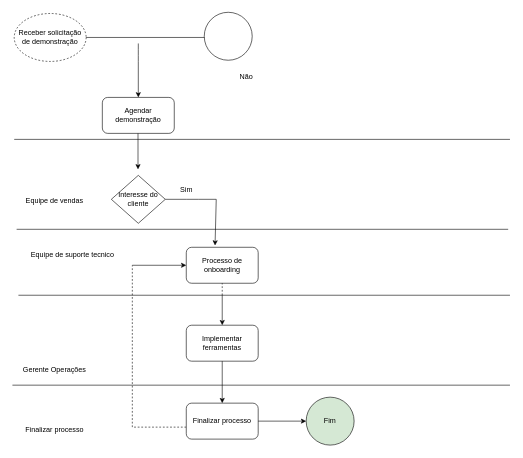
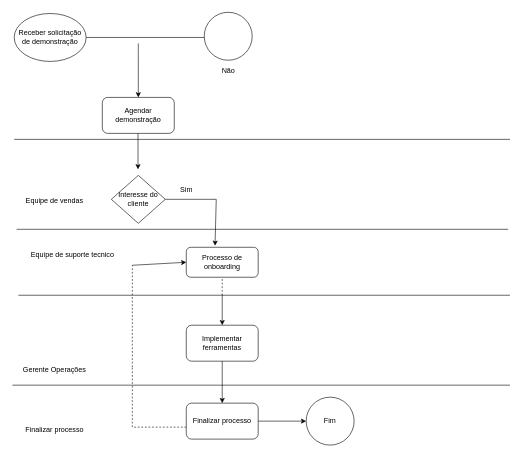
(50, 38) -> (50, 38)
(246, 77) -> (228, 71)
(222, 266) -> (222, 263)
(330, 422) -> (330, 422)
